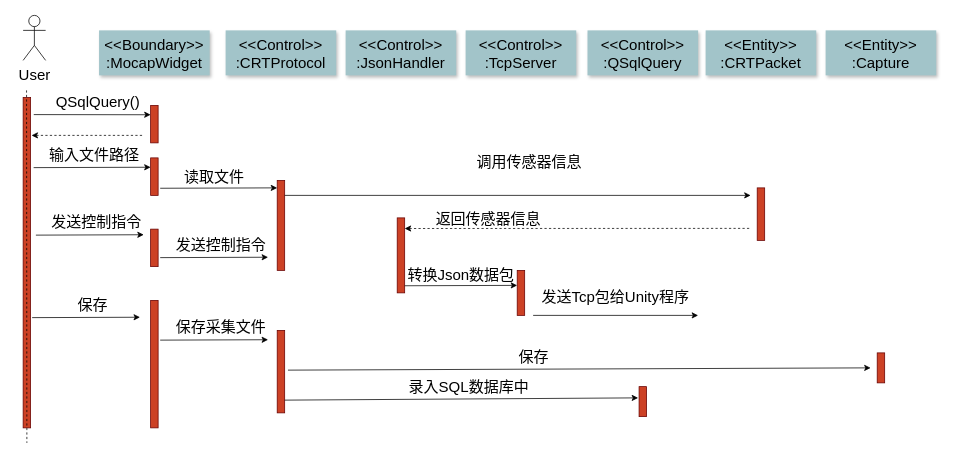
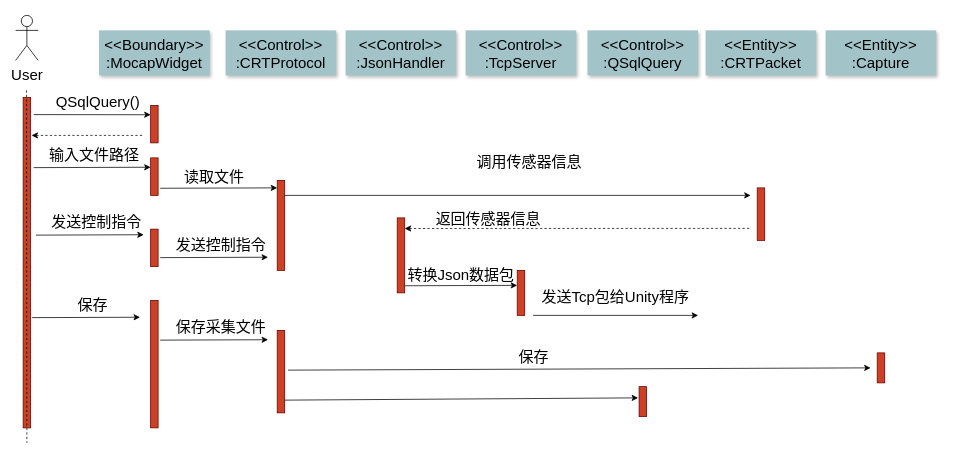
(34, 38) -> (27, 38)
(469, 387) -> none
